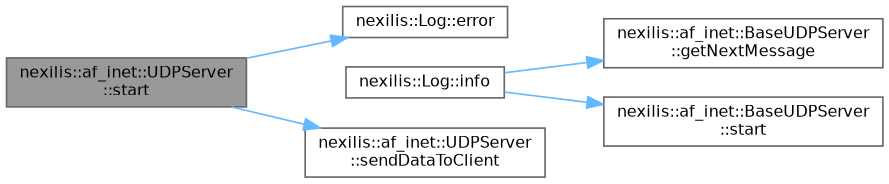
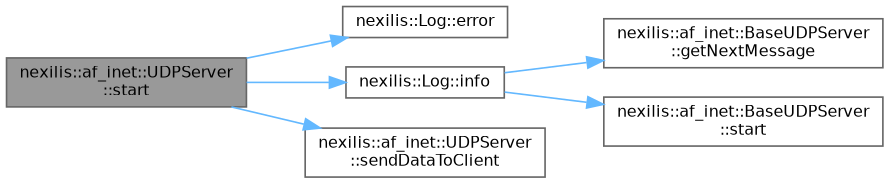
none -> (288, 82)
